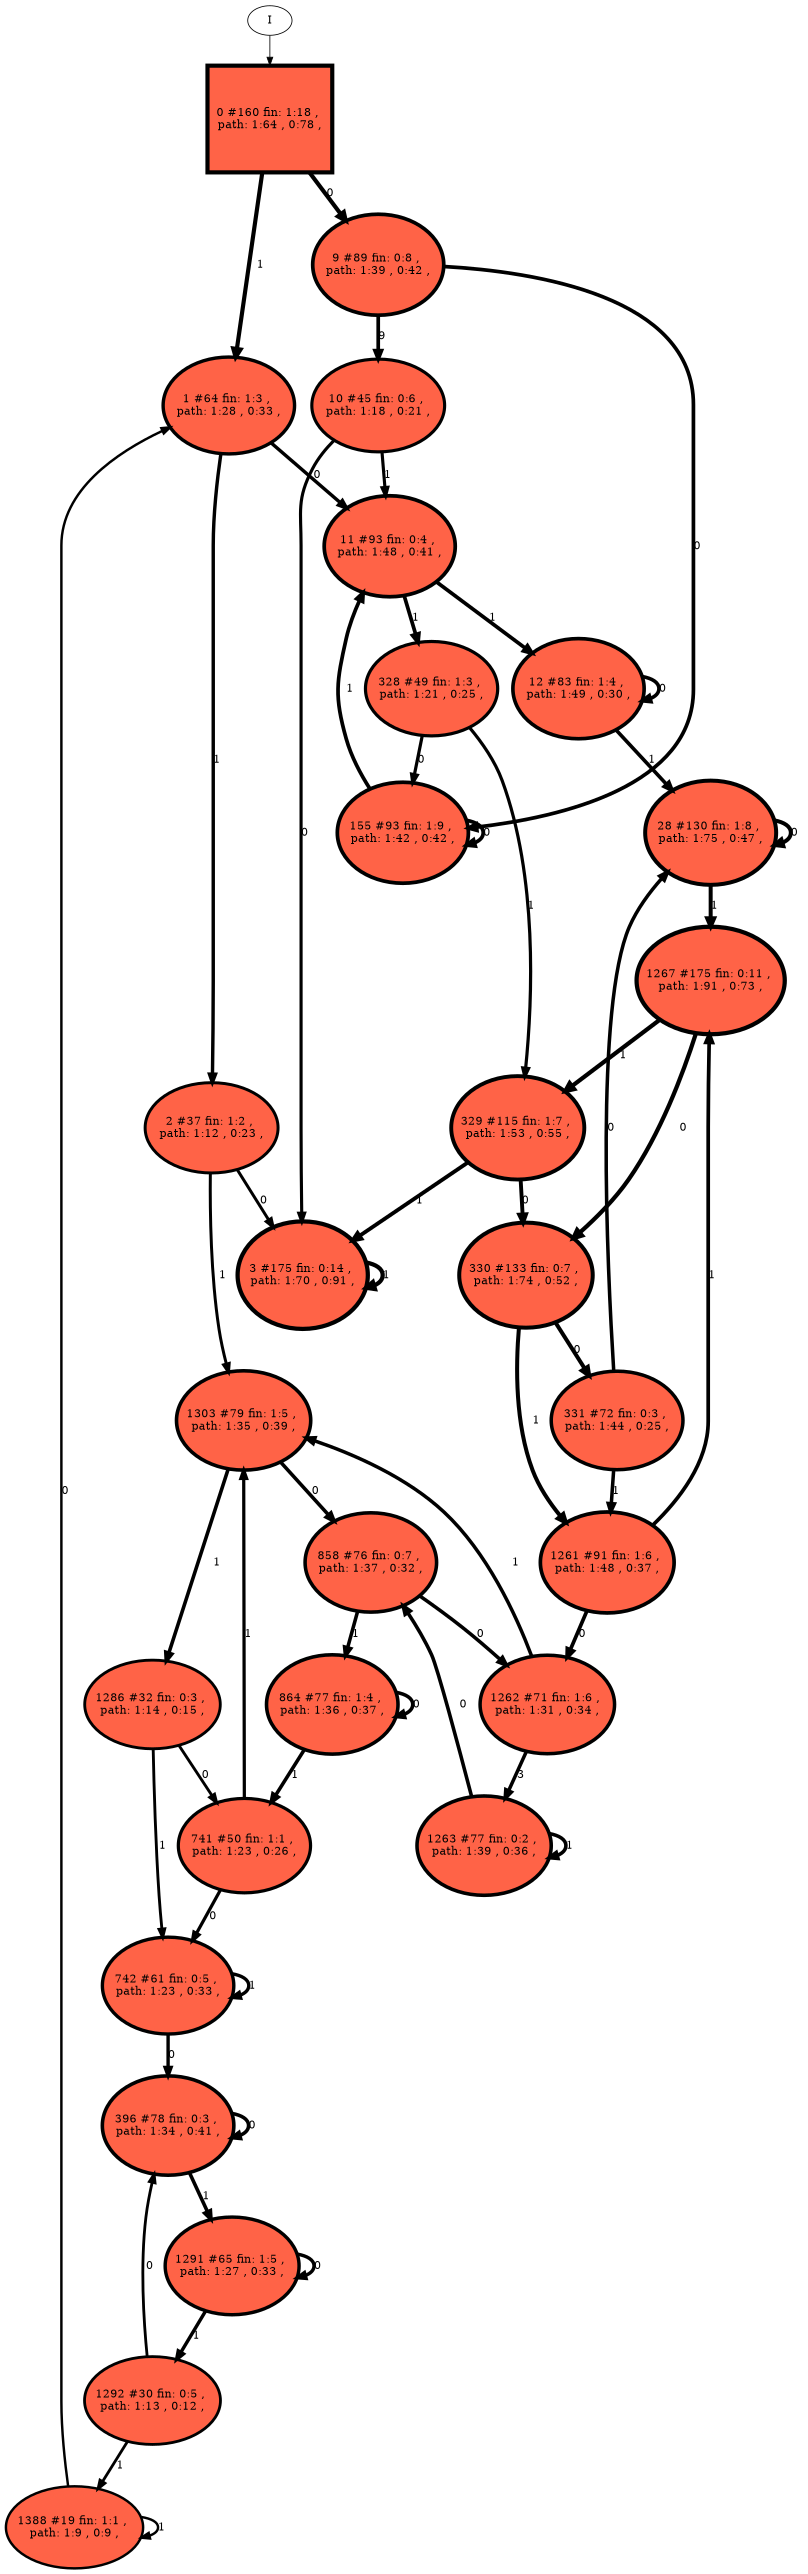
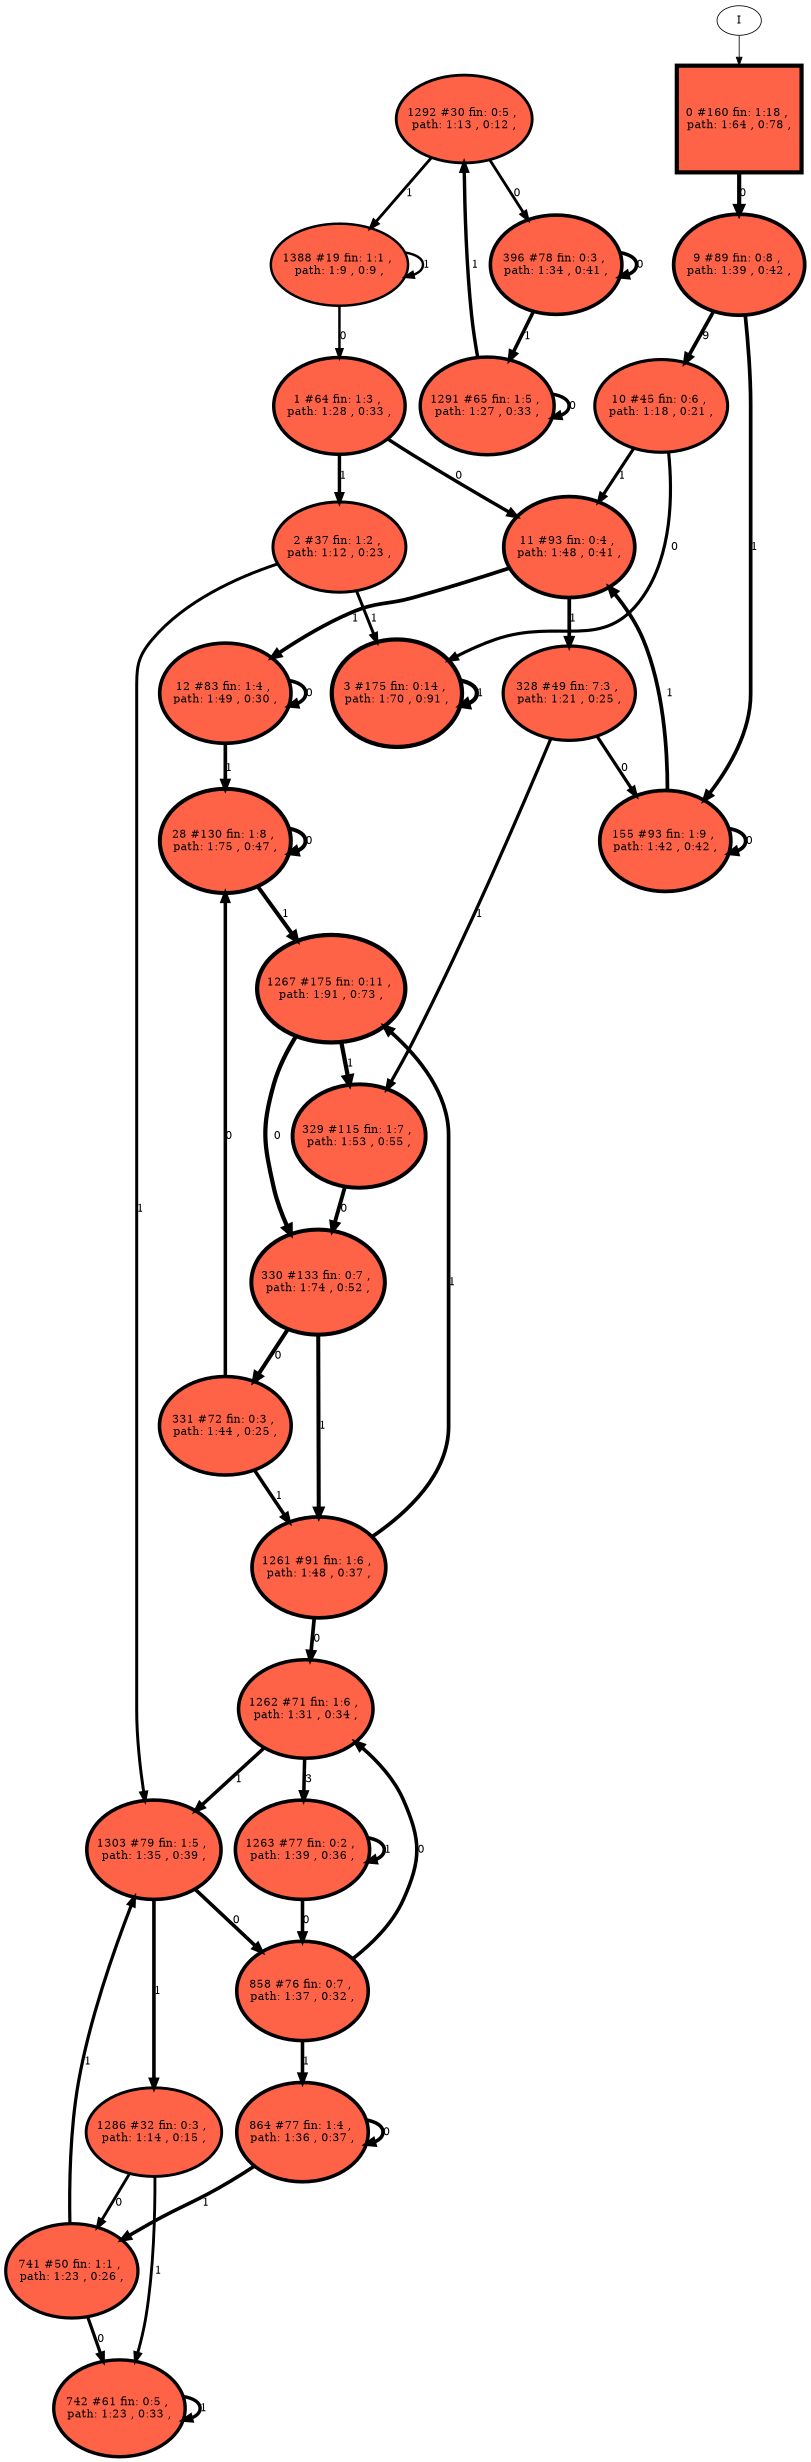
(250, 261) -> none
(699, 546) -> (756, 547)
(432, 689) -> (569, 693)
(414, 1199) -> none
(266, 1200) -> (376, 618)
(168, 2051) -> none
